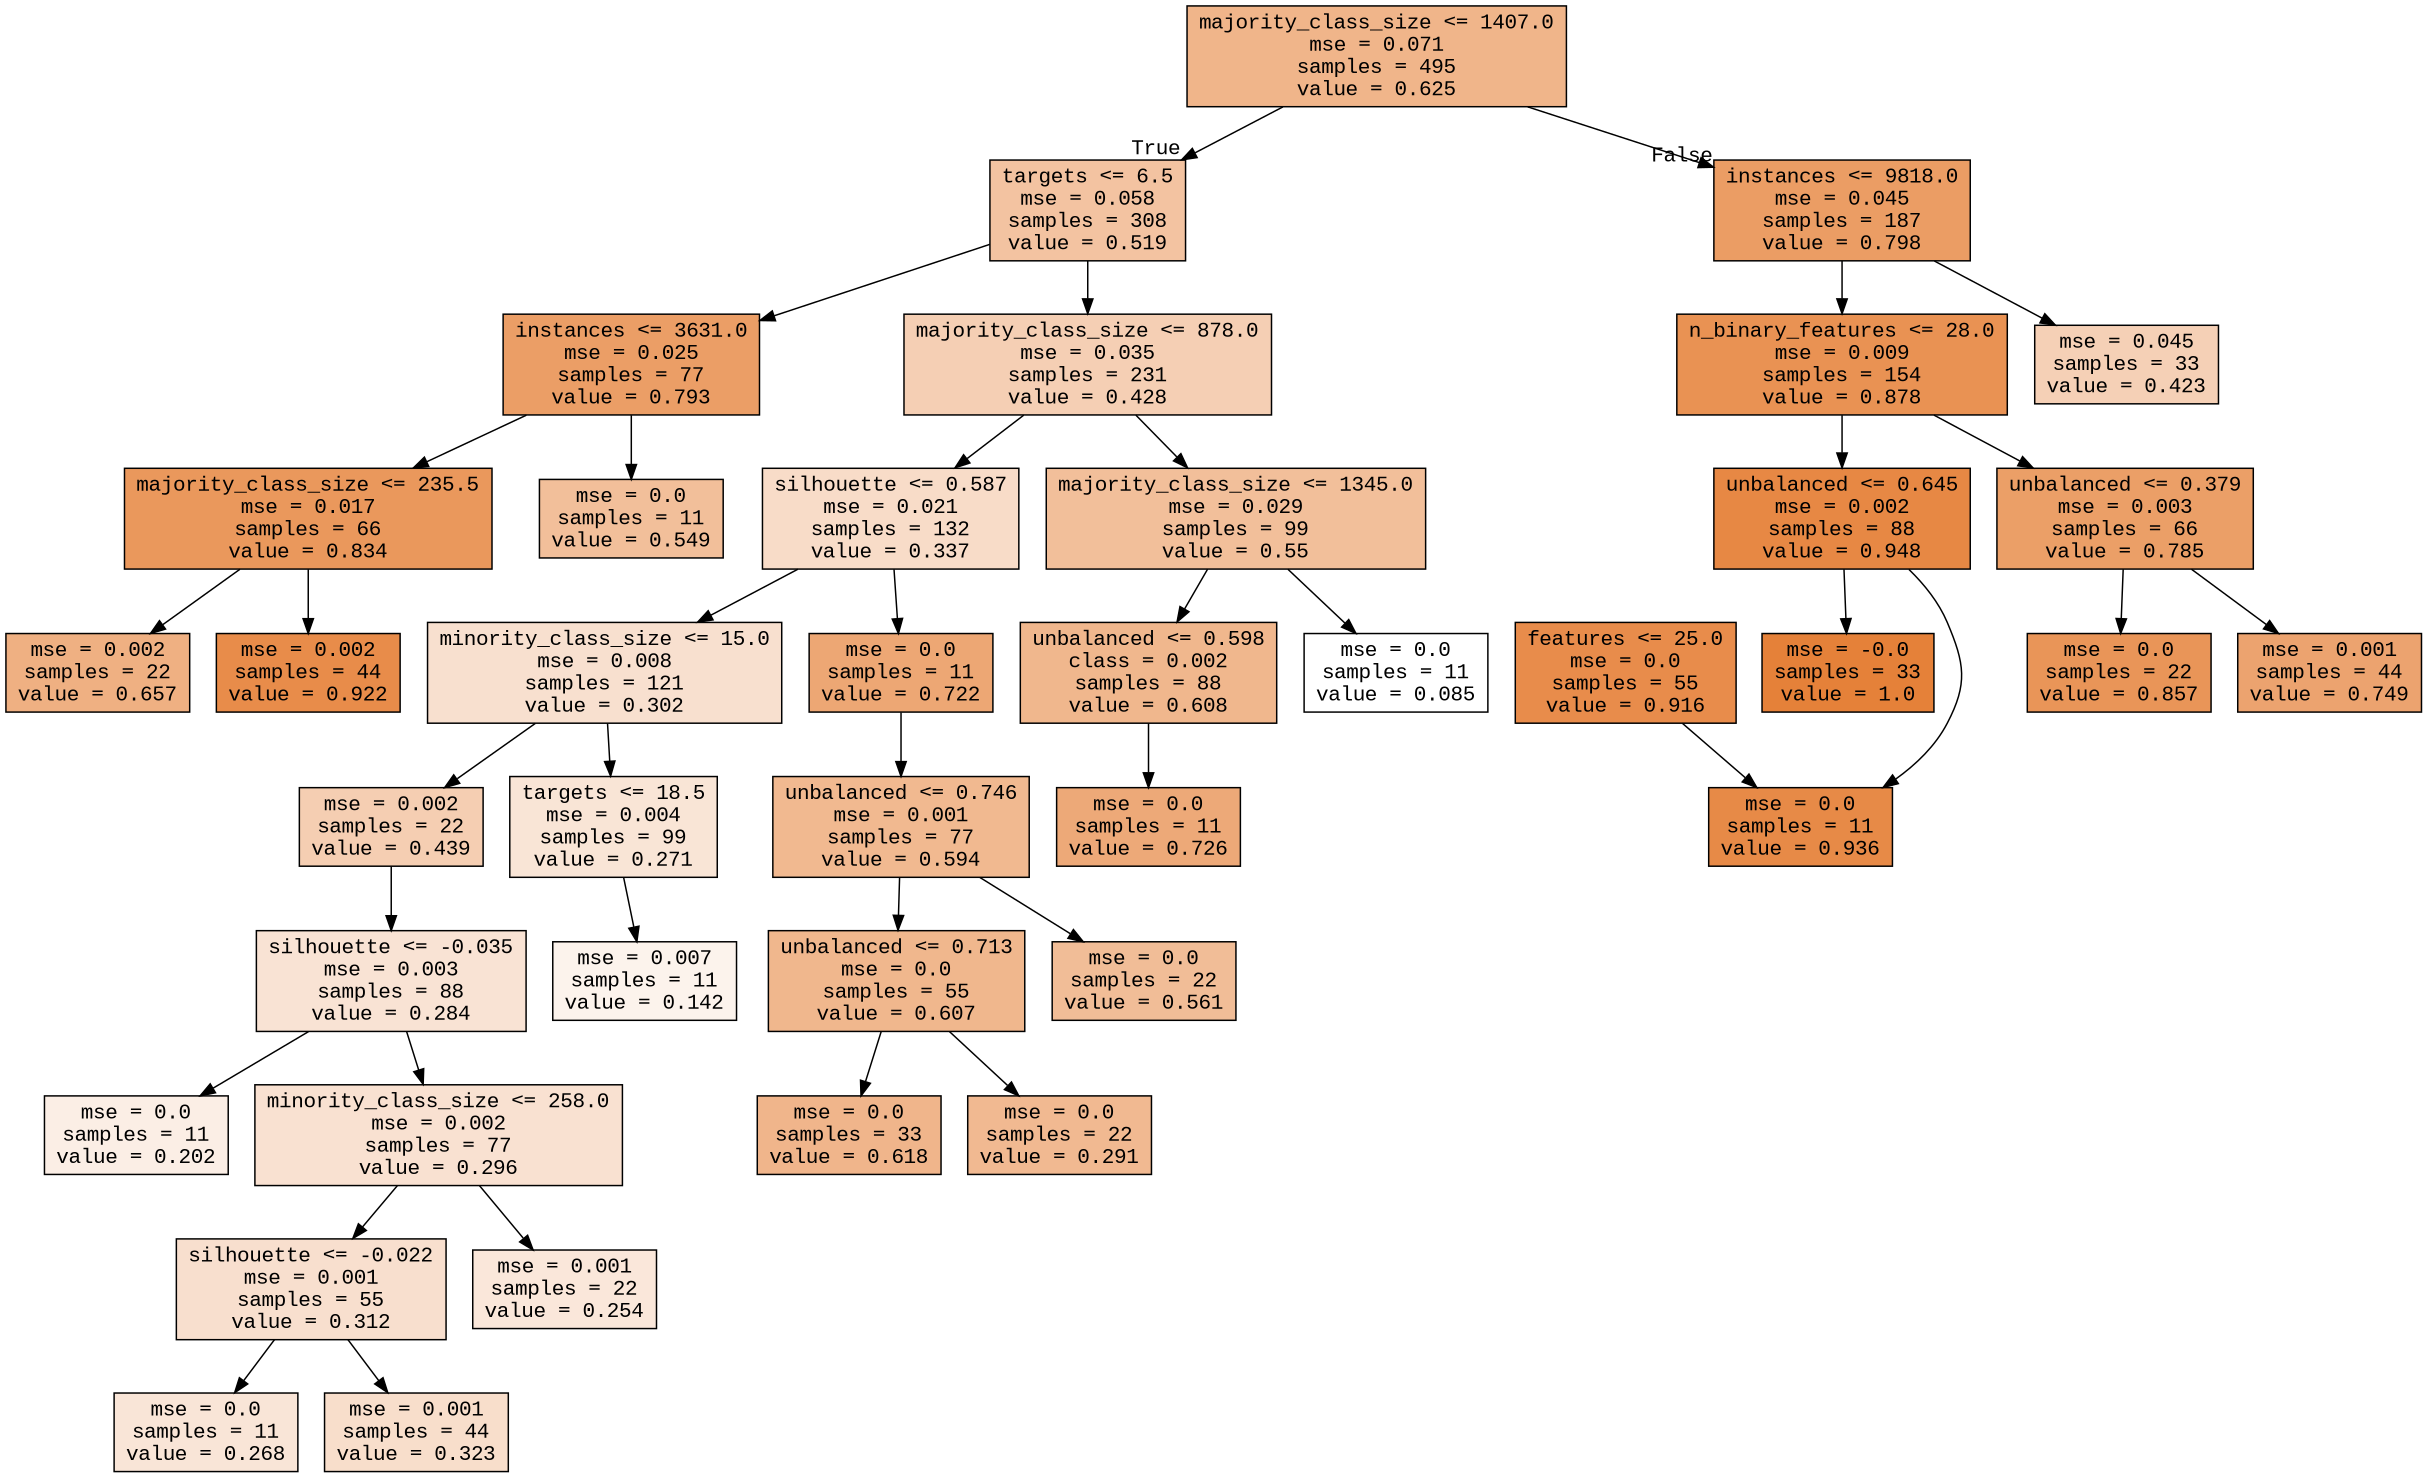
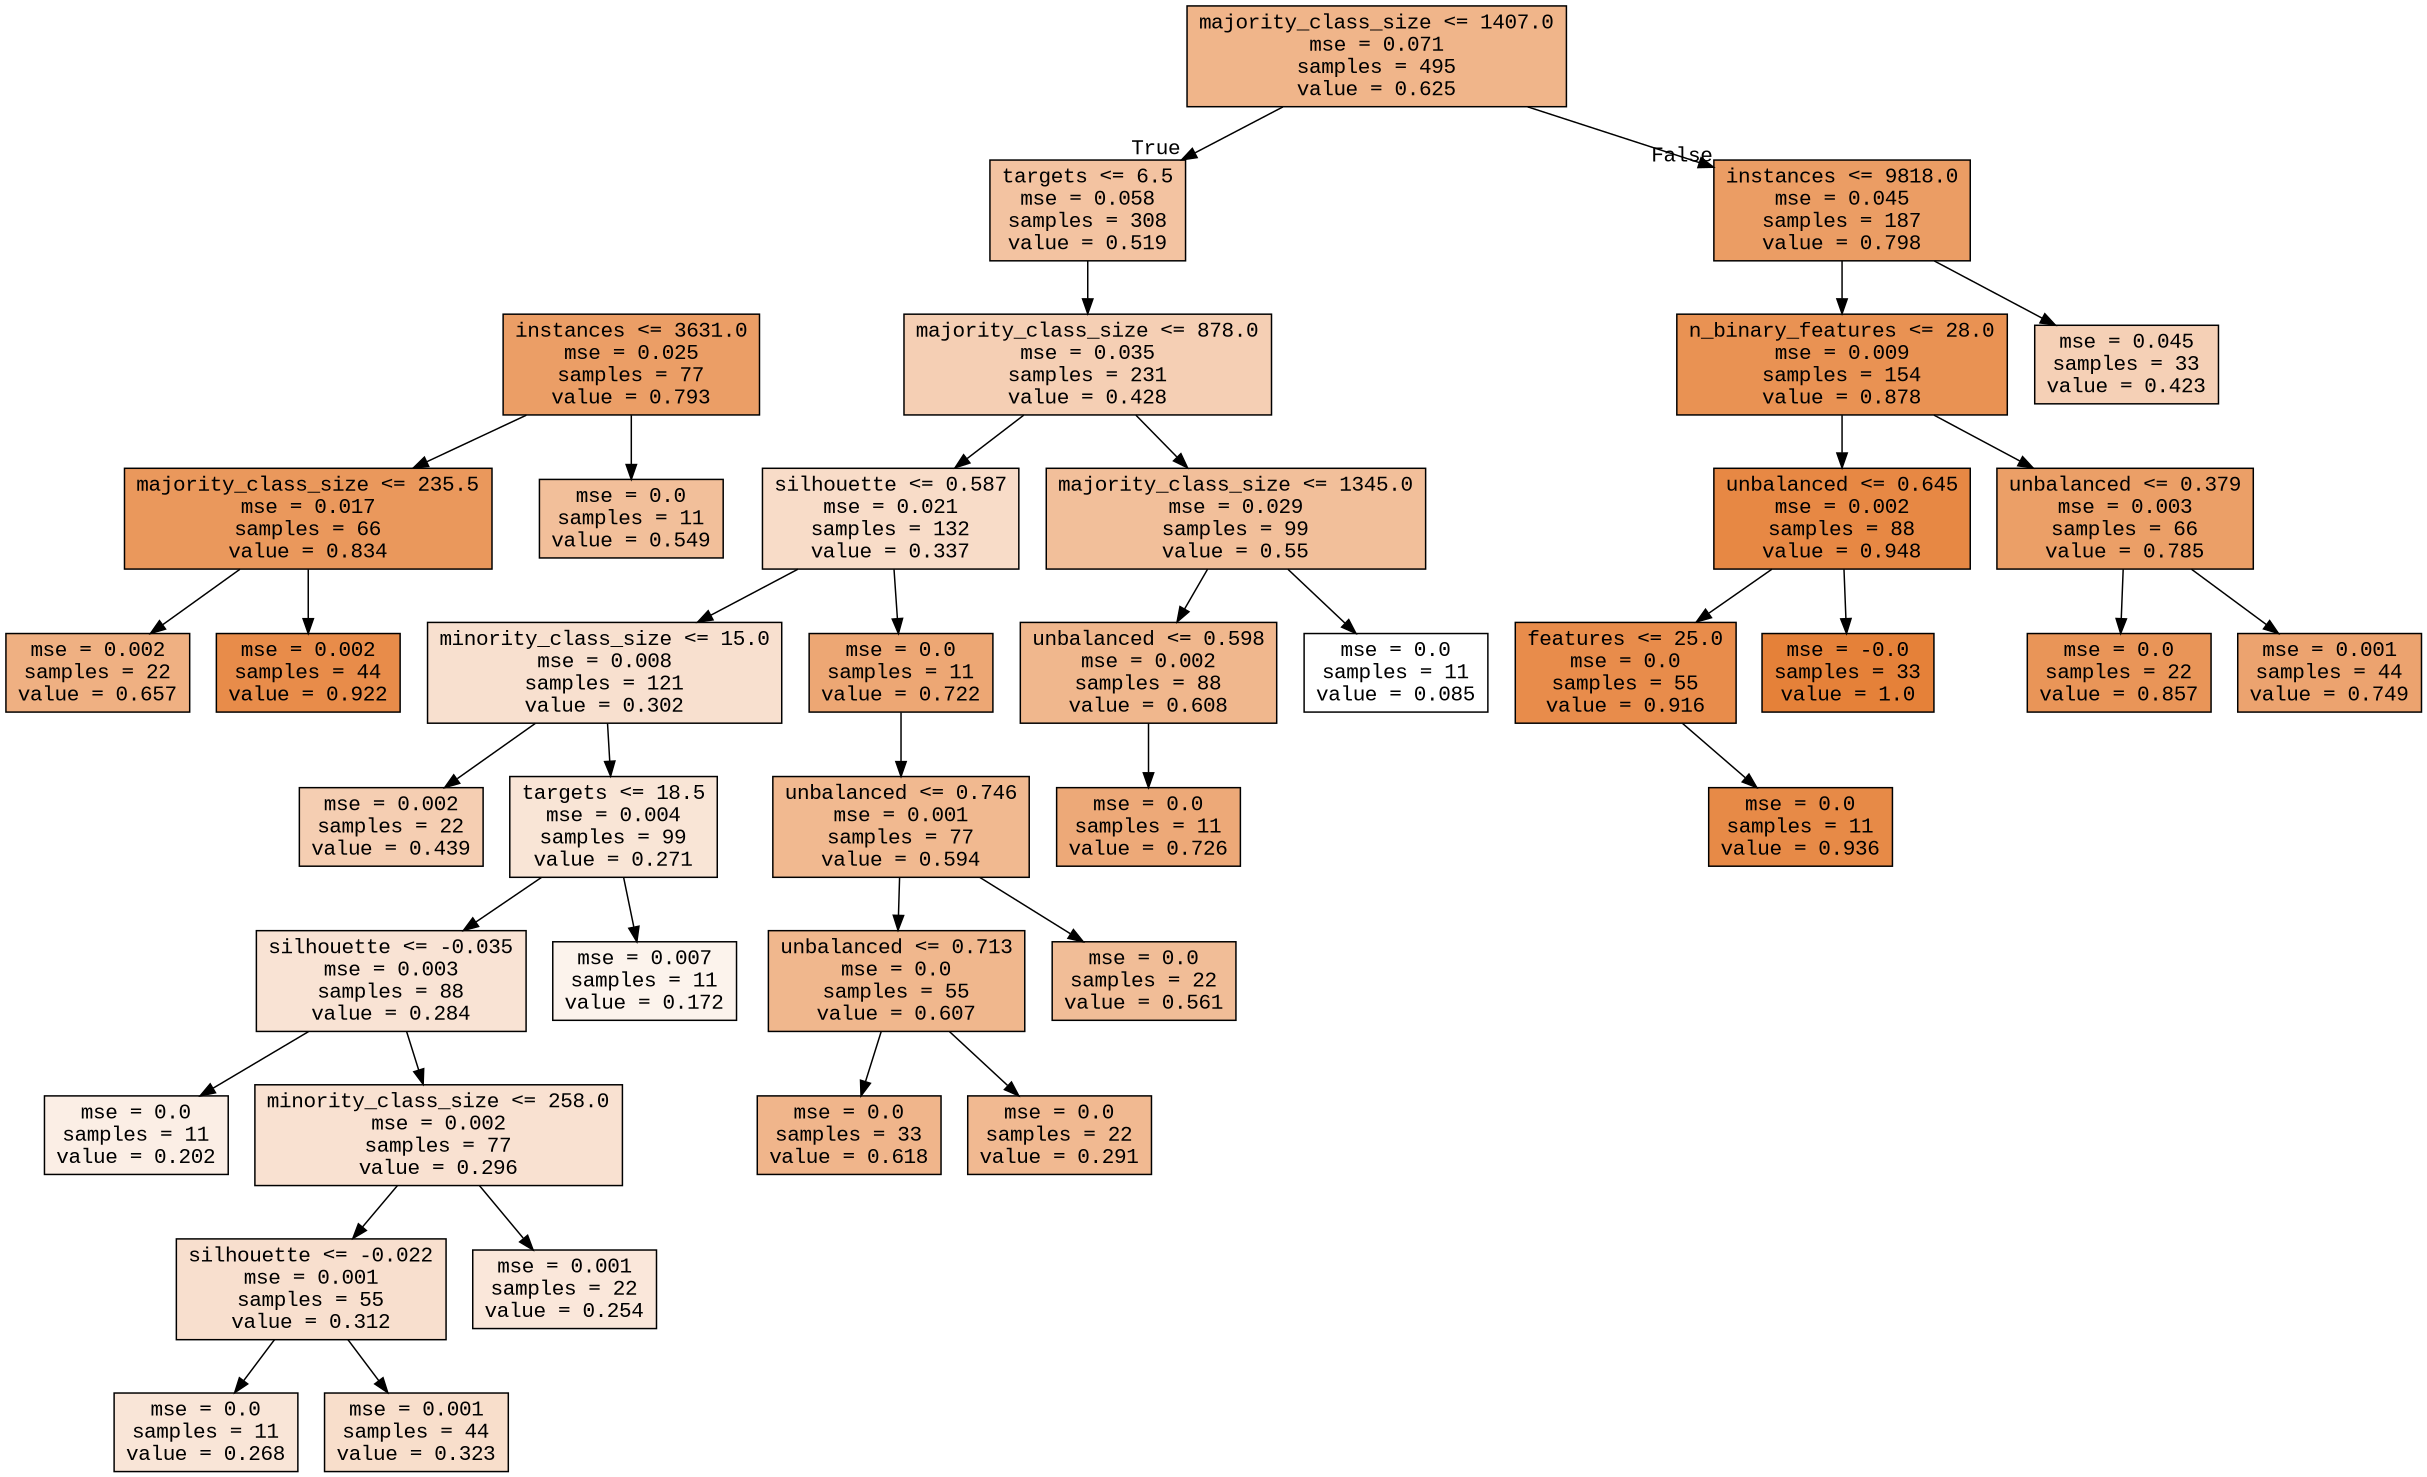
(882, 280) -> none
(1149, 673) -> (1149, 673)
(1961, 678) -> (1740, 591)
(391, 891) -> (509, 900)
(645, 981) -> (645, 981)
